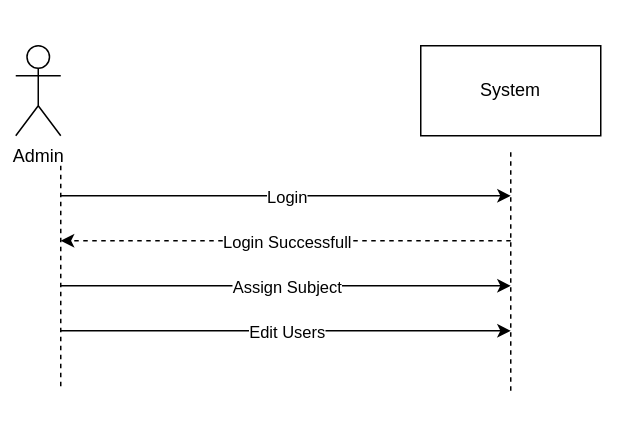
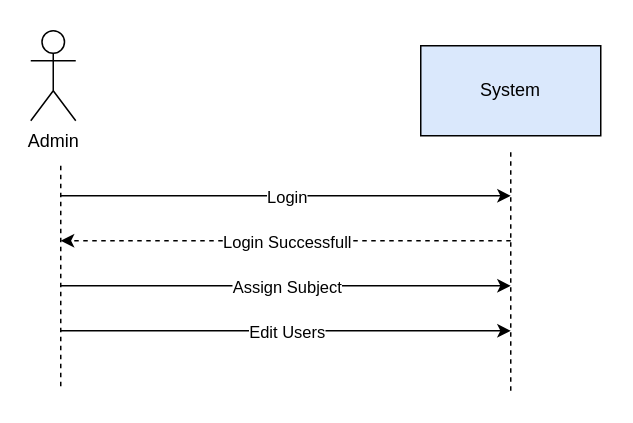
(38, 91) -> (53, 76)
(511, 91) -> (511, 91)
